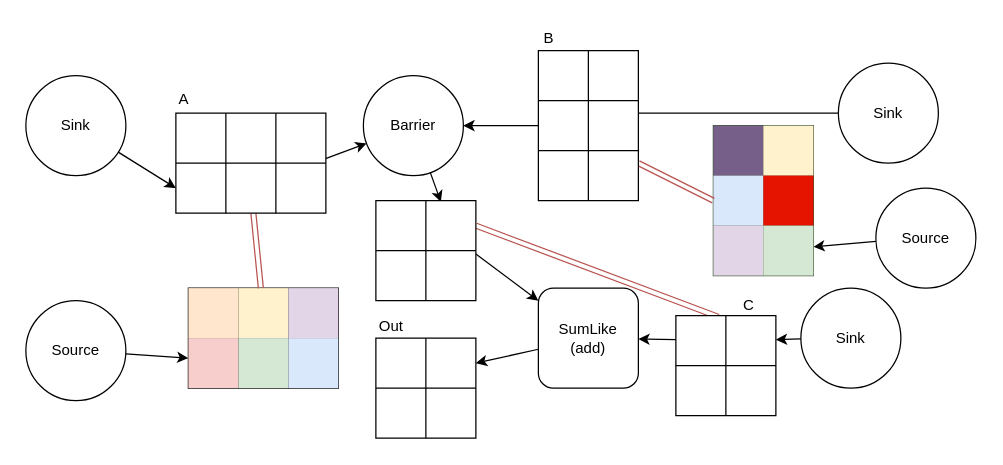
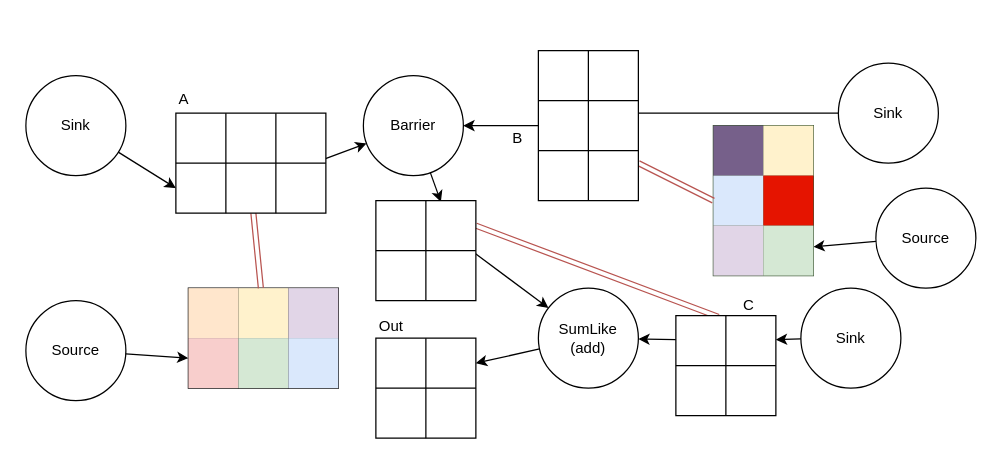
(548, 38) -> (517, 138)
(588, 338) -> (588, 338)
